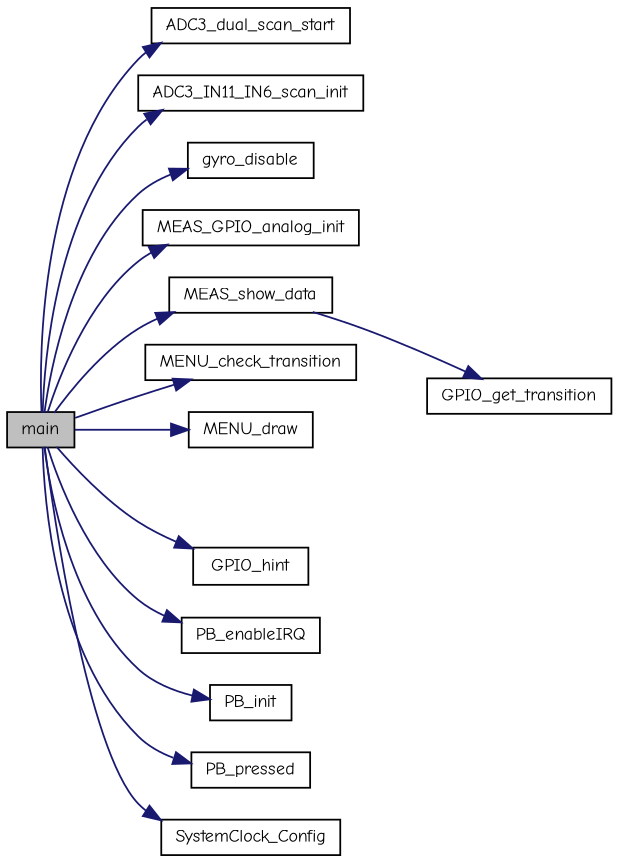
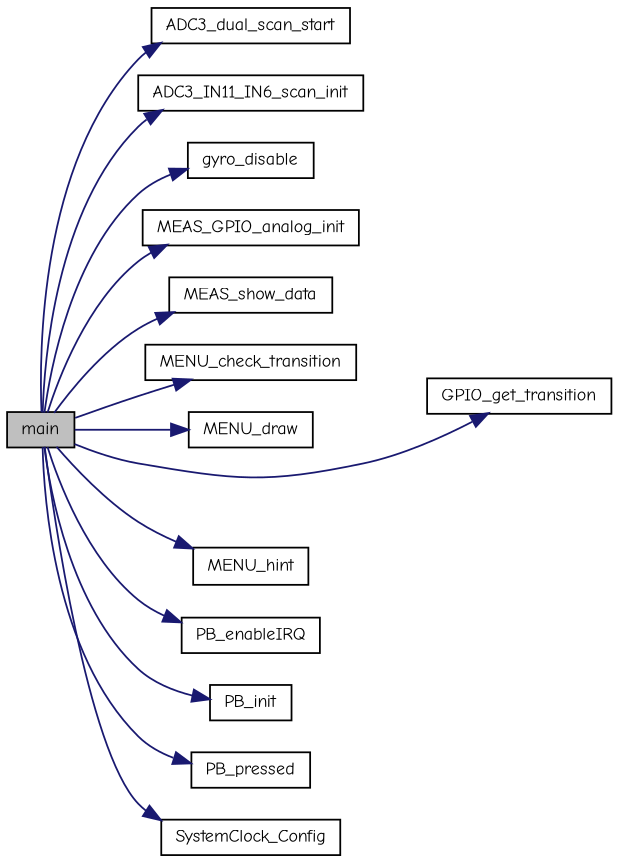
(390, 339) -> (276, 477)
(251, 566) -> (251, 566)
